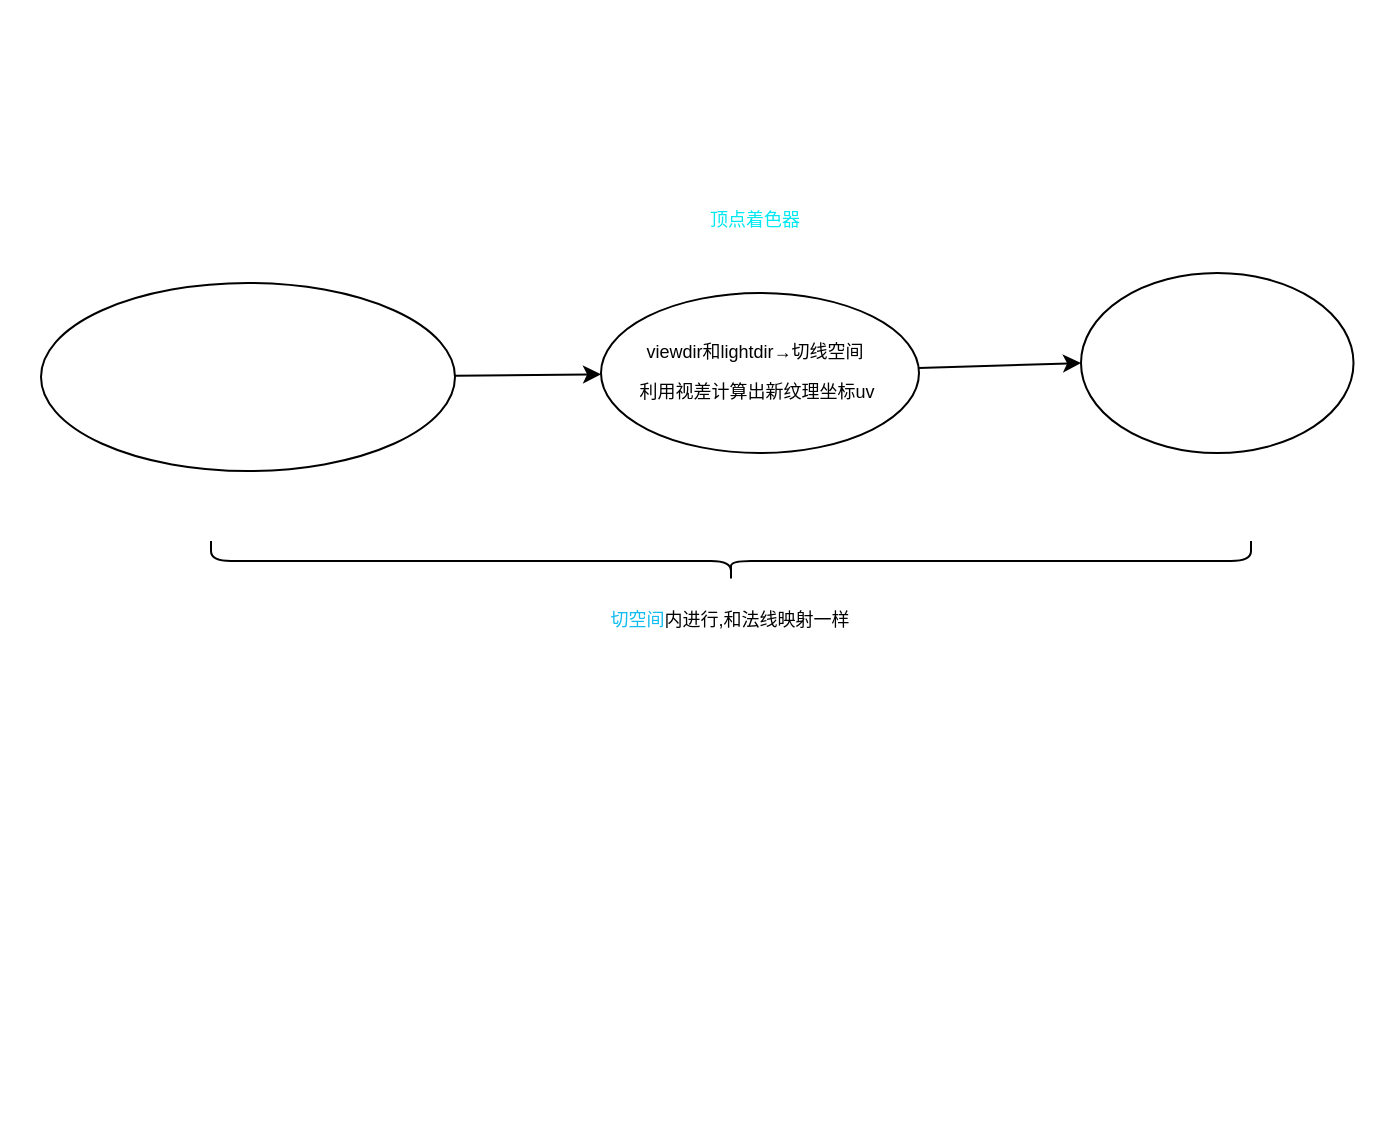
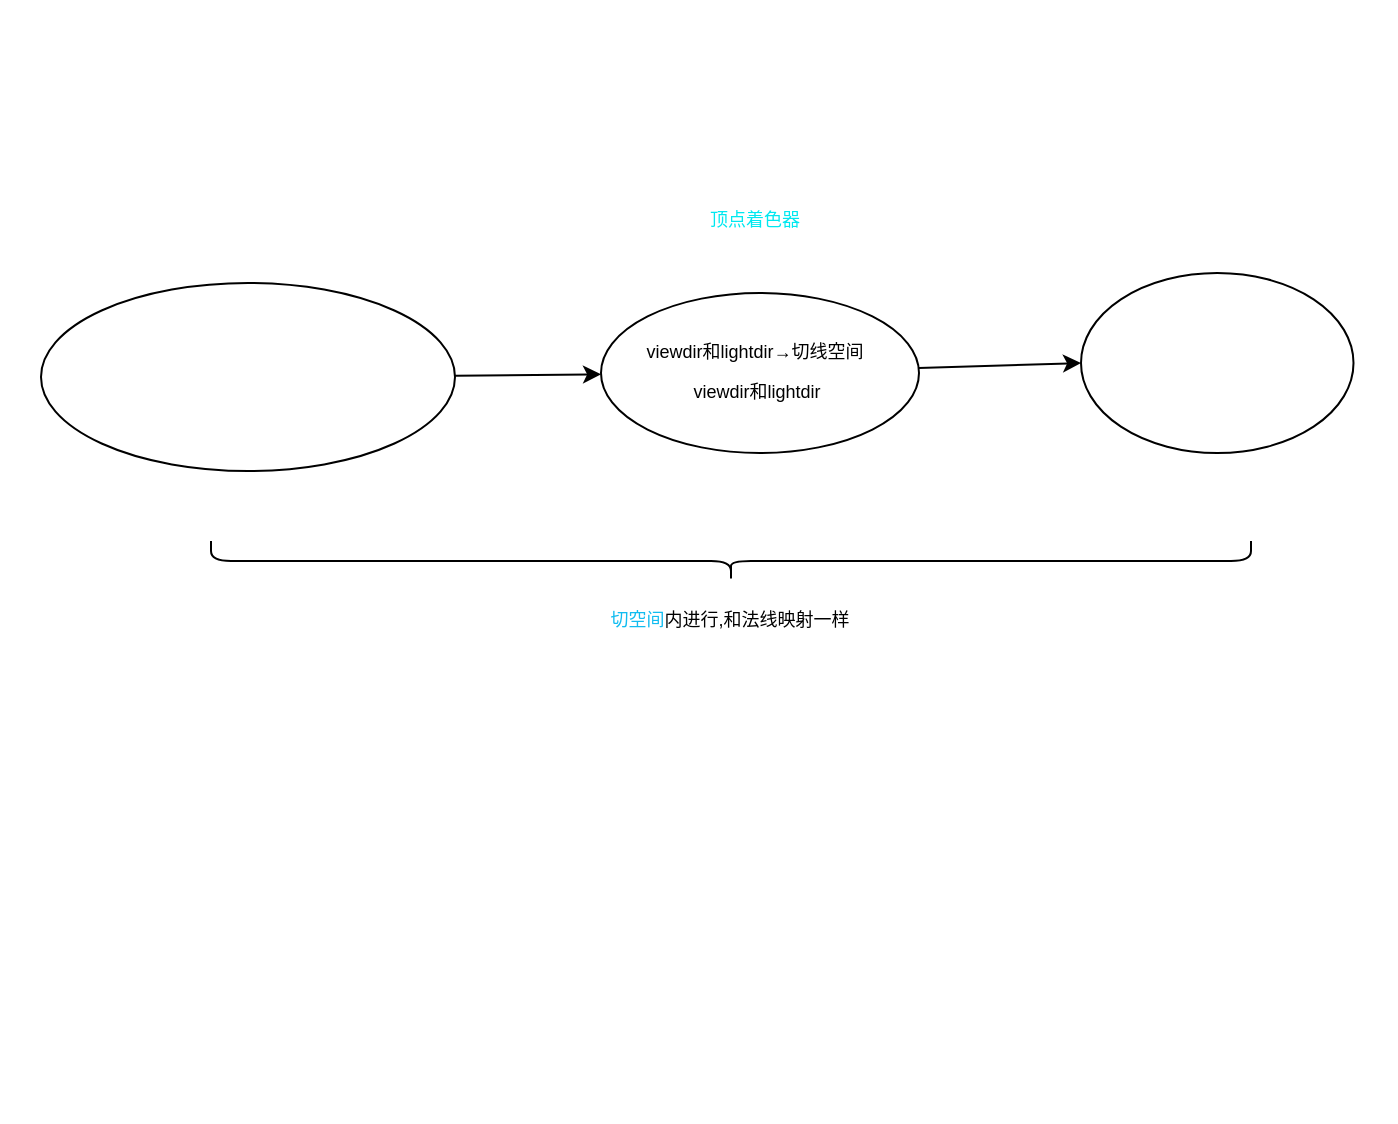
(758, 393) -> (758, 393)
